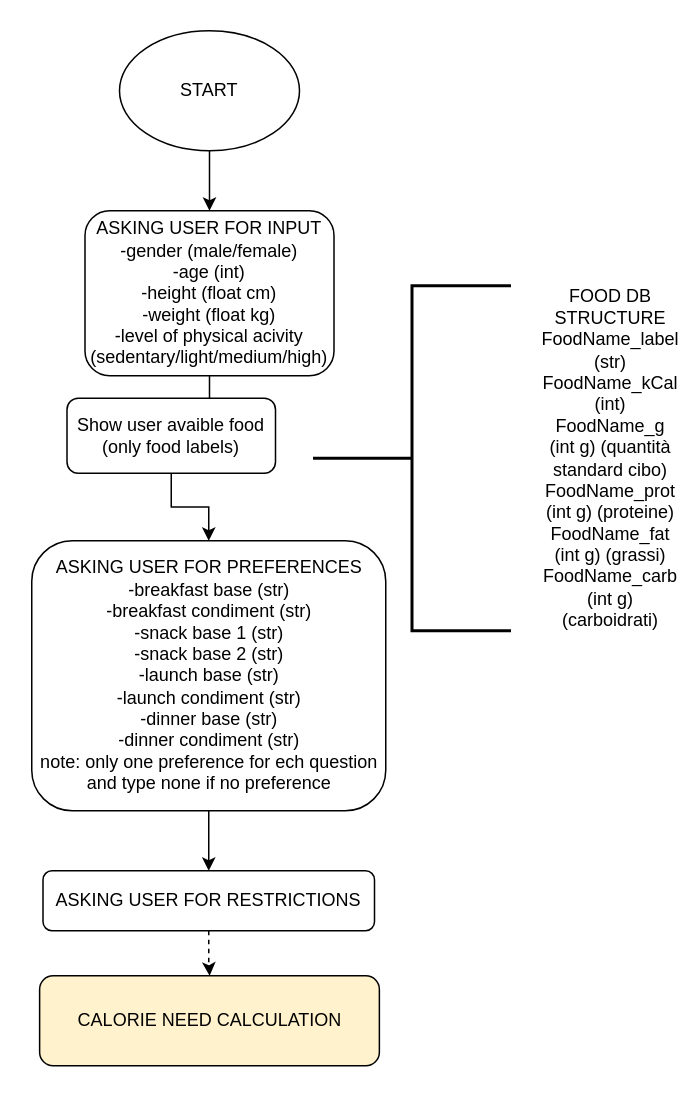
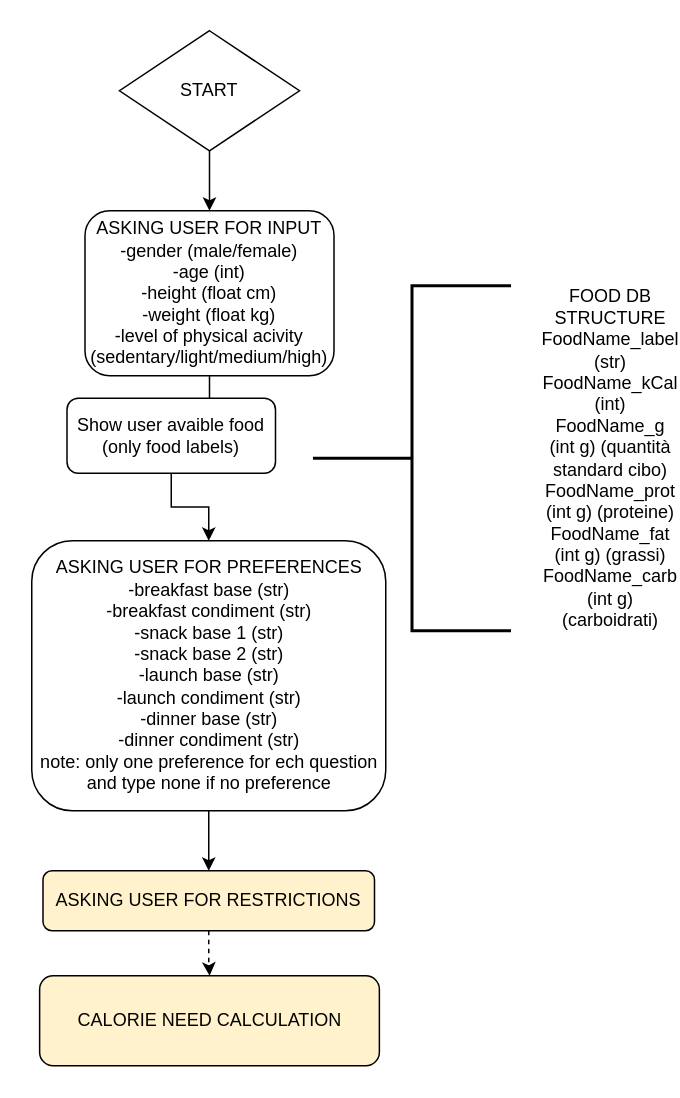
(209, 91) -> (209, 91)
(209, 901) -> (209, 901)
